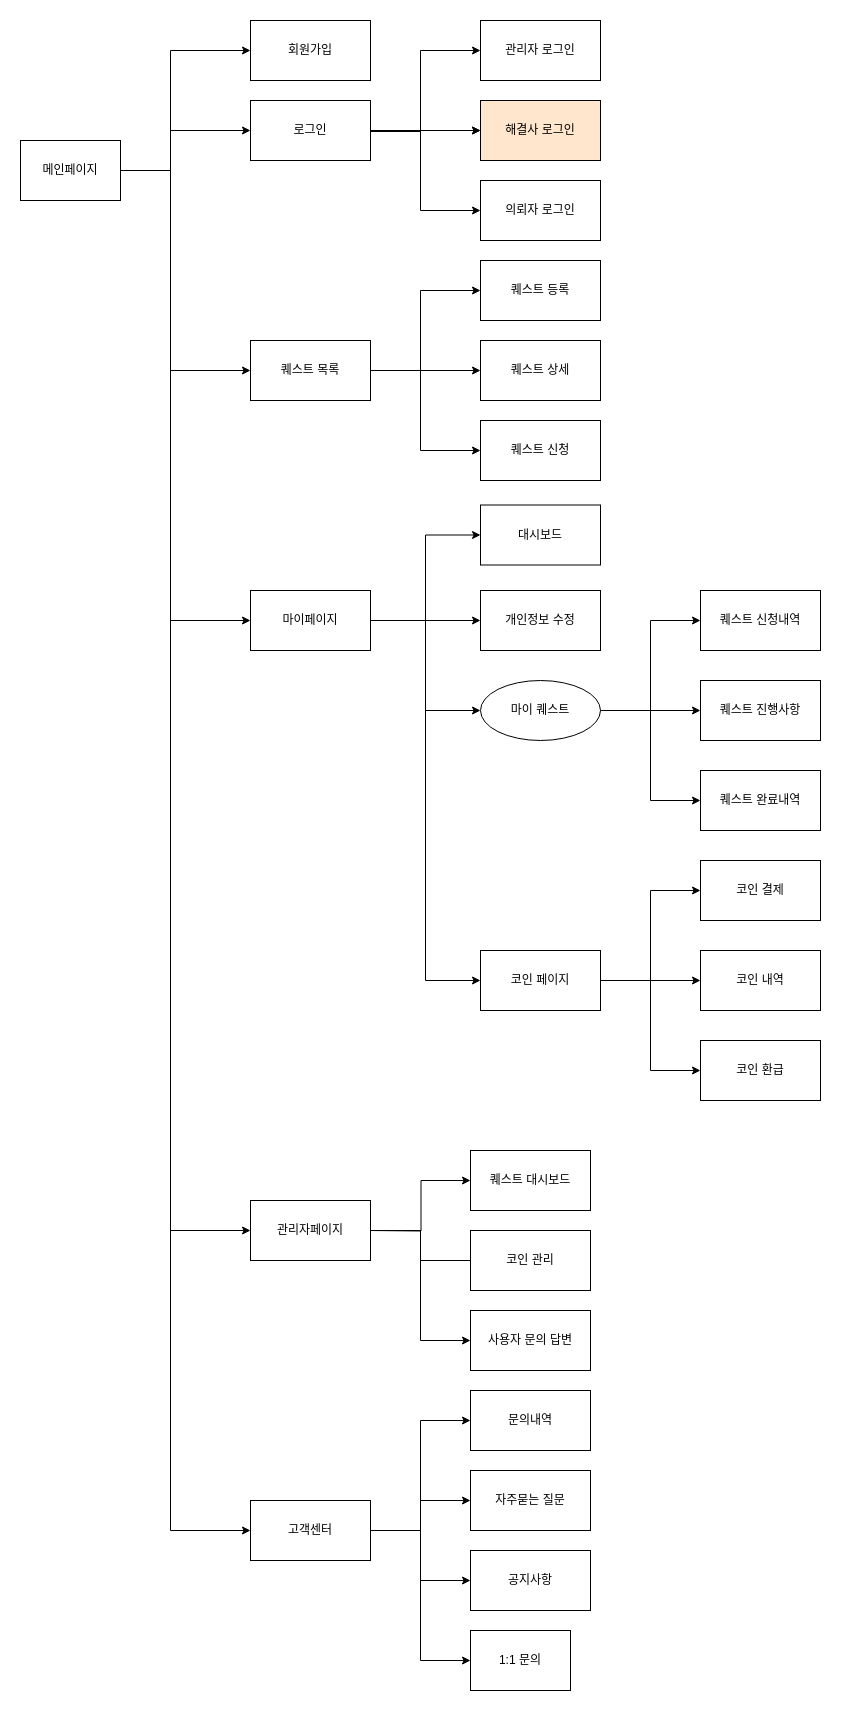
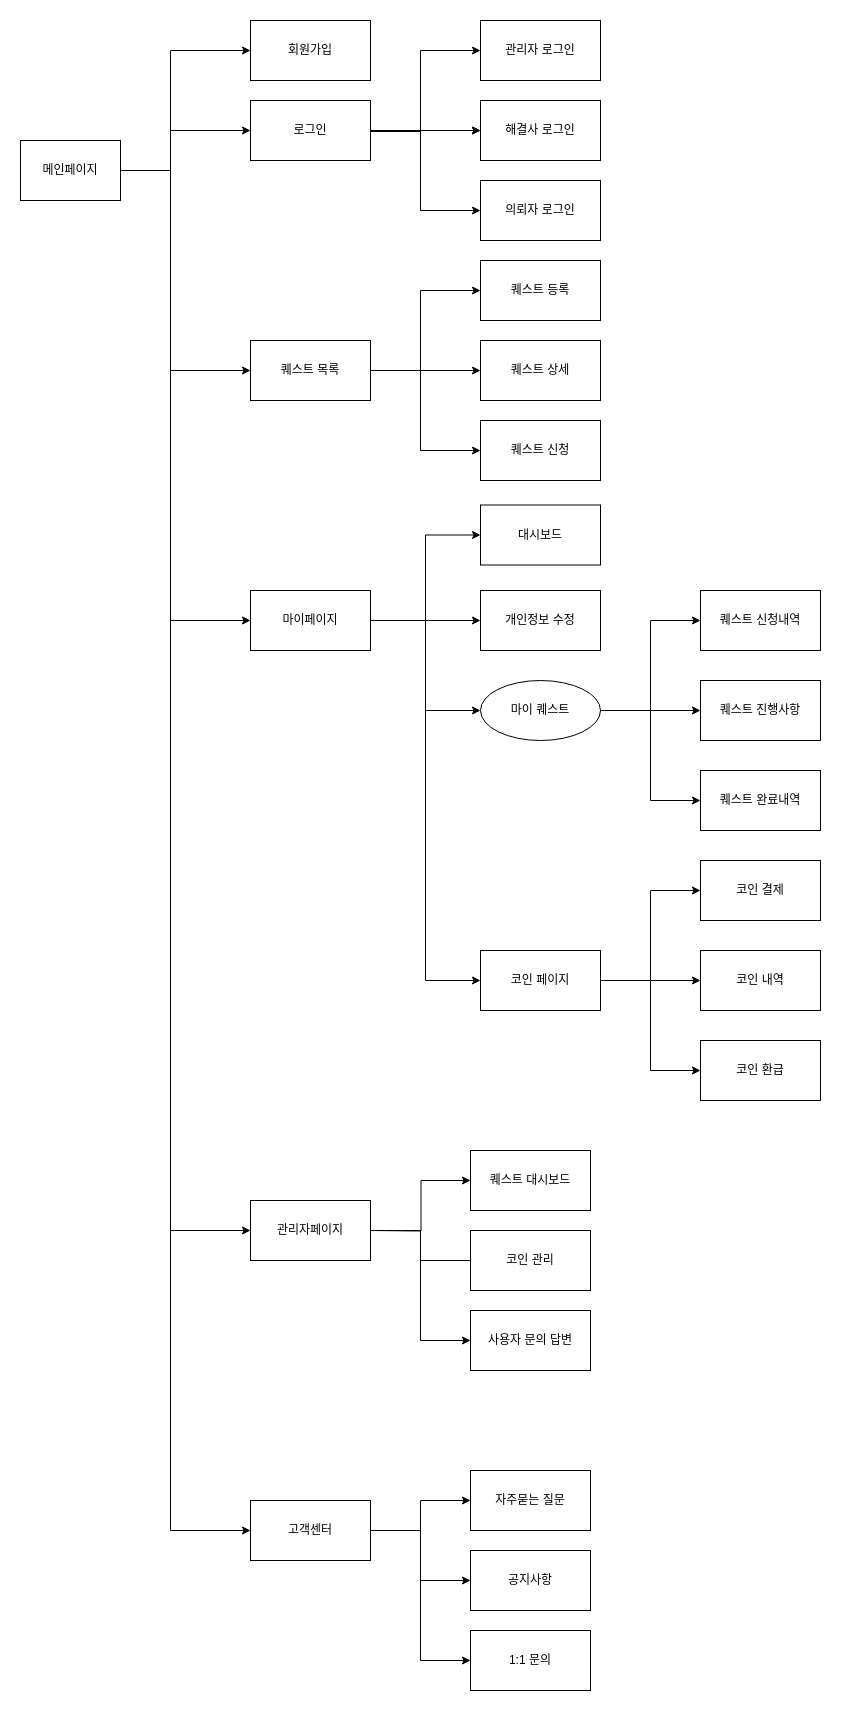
(541, 131) -> (541, 131)
(531, 1421) -> none
(421, 1439) -> none
(521, 1661) -> (531, 1661)
